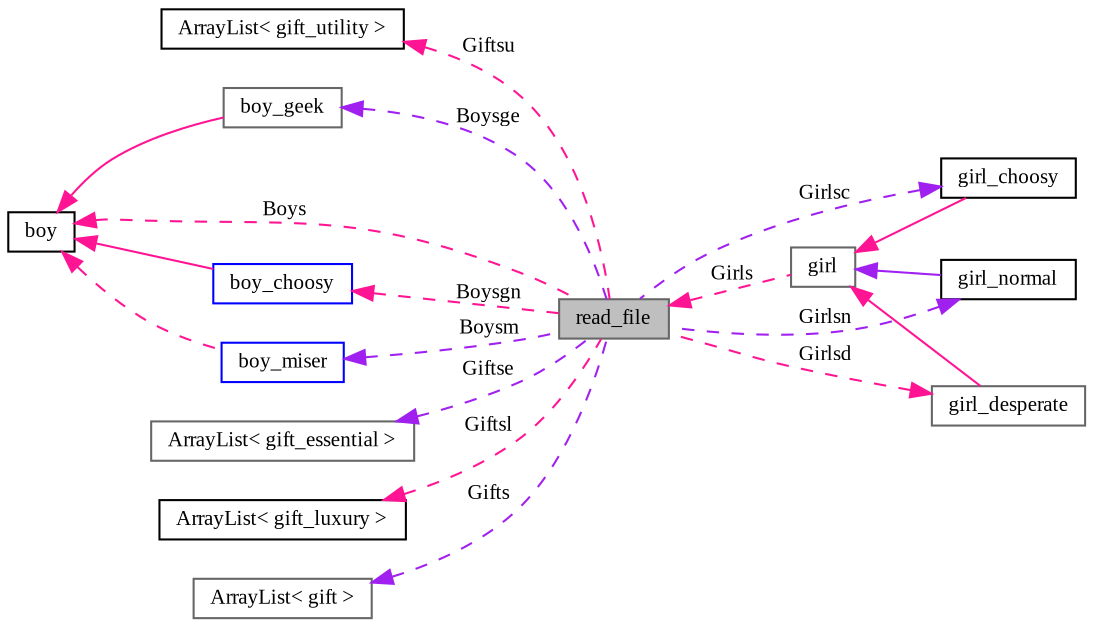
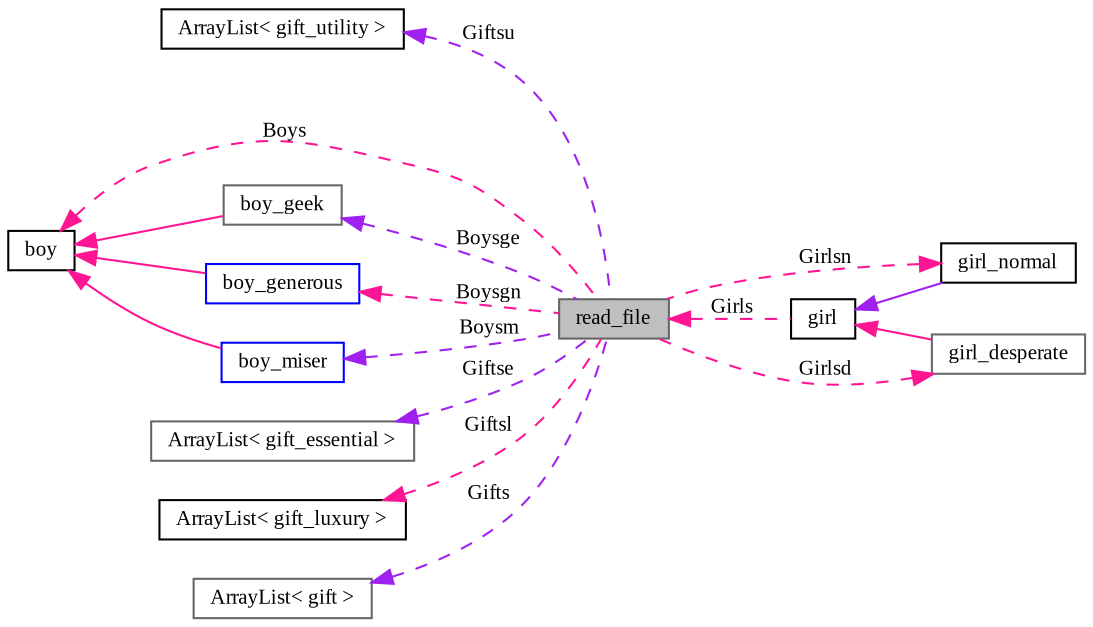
(558, 141) -> (563, 132)
(1008, 178) -> none
(823, 267) -> (823, 319)
(283, 284) -> (283, 284)
(143, 319) -> (150, 323)
(806, 334) -> (792, 274)
